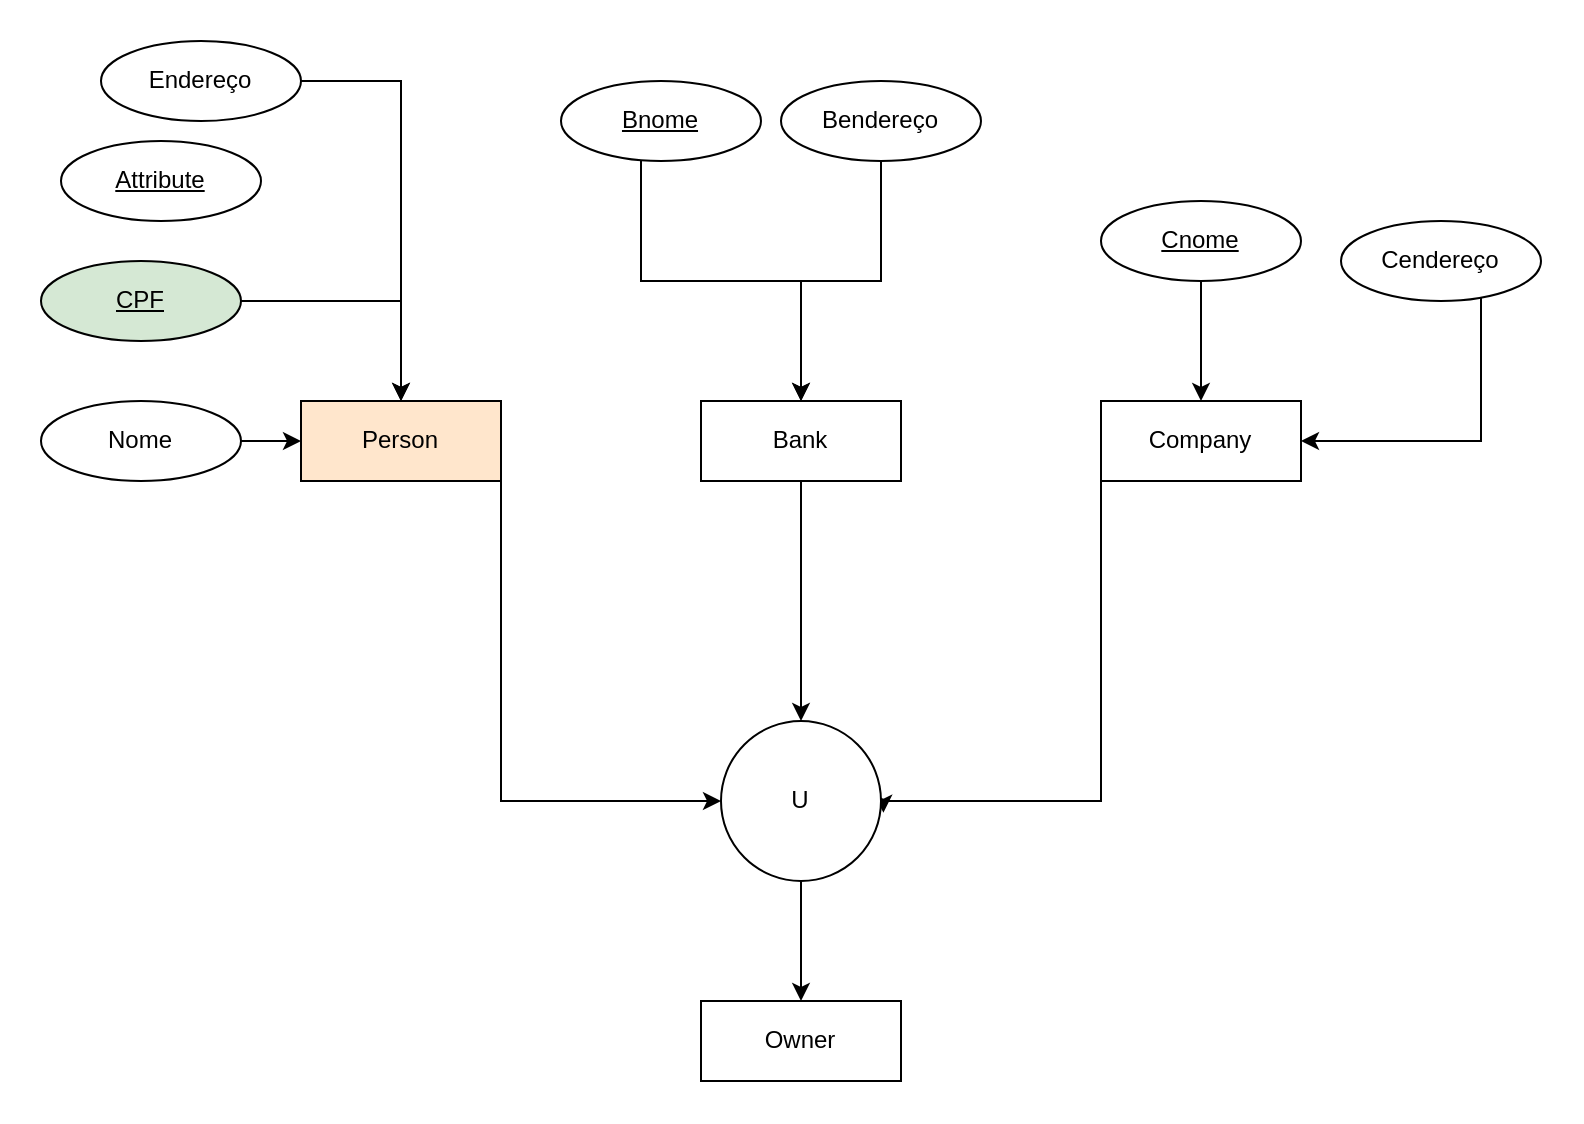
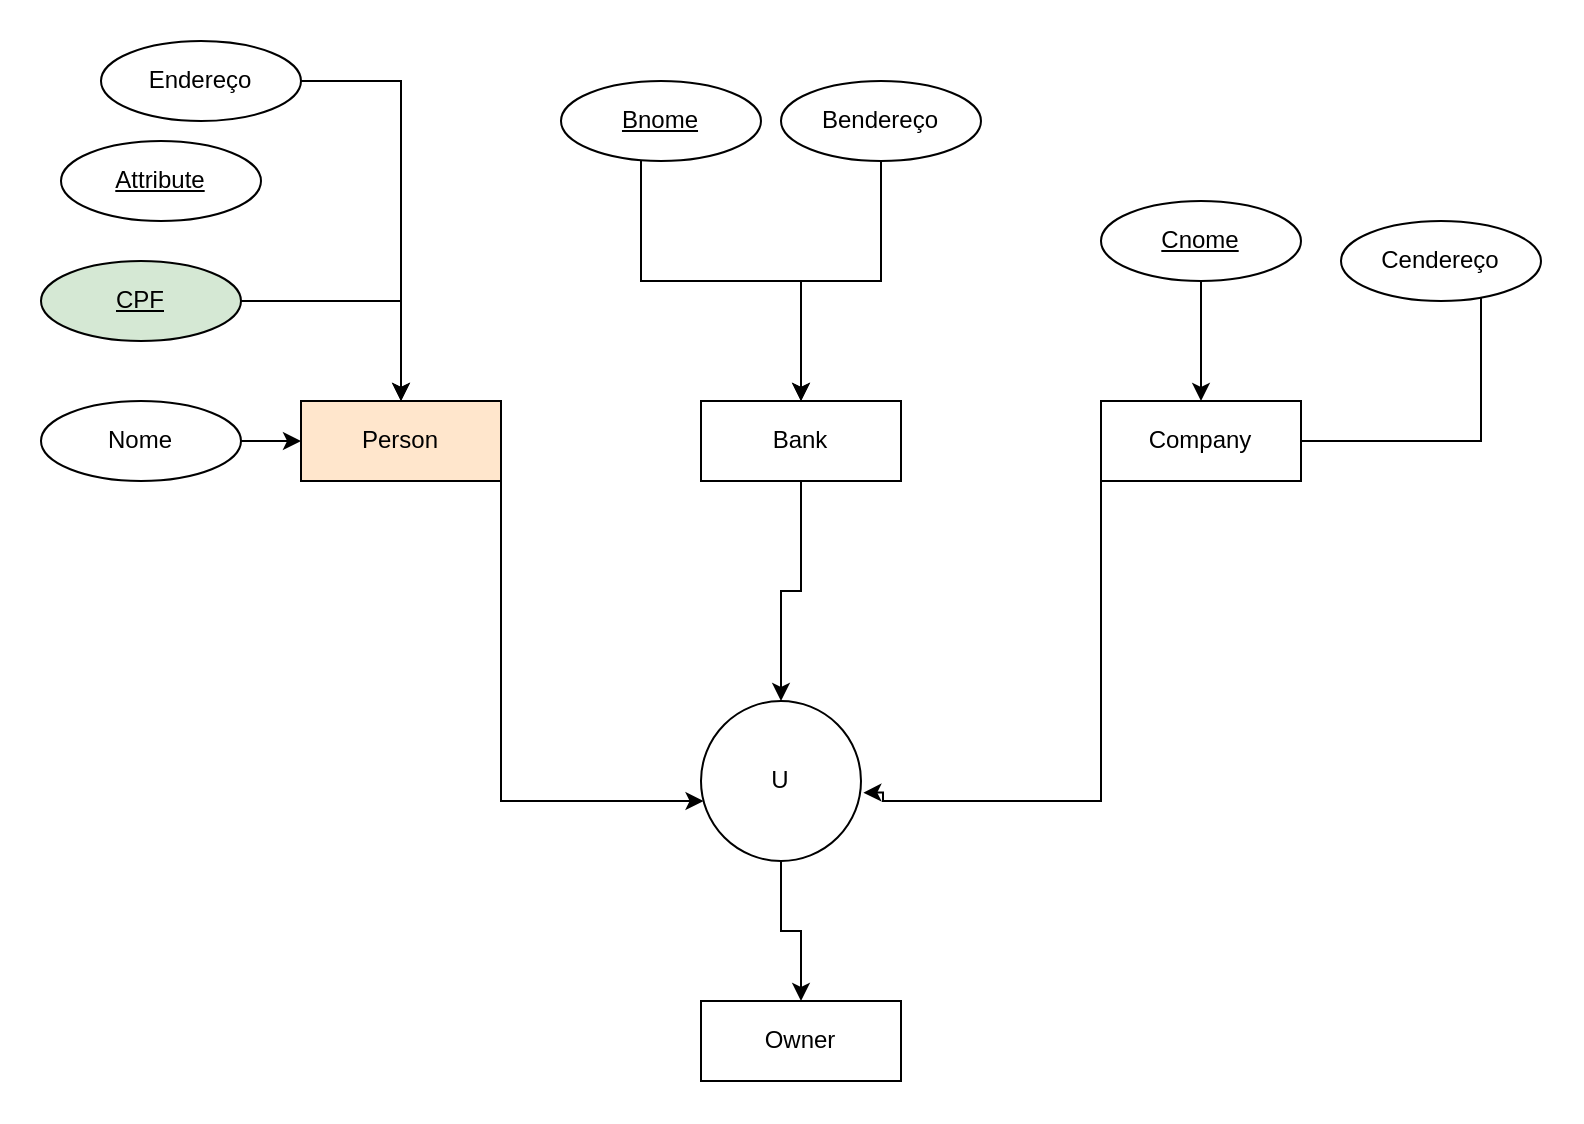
(1316, 441) -> (1310, 441)
(801, 801) -> (781, 781)
